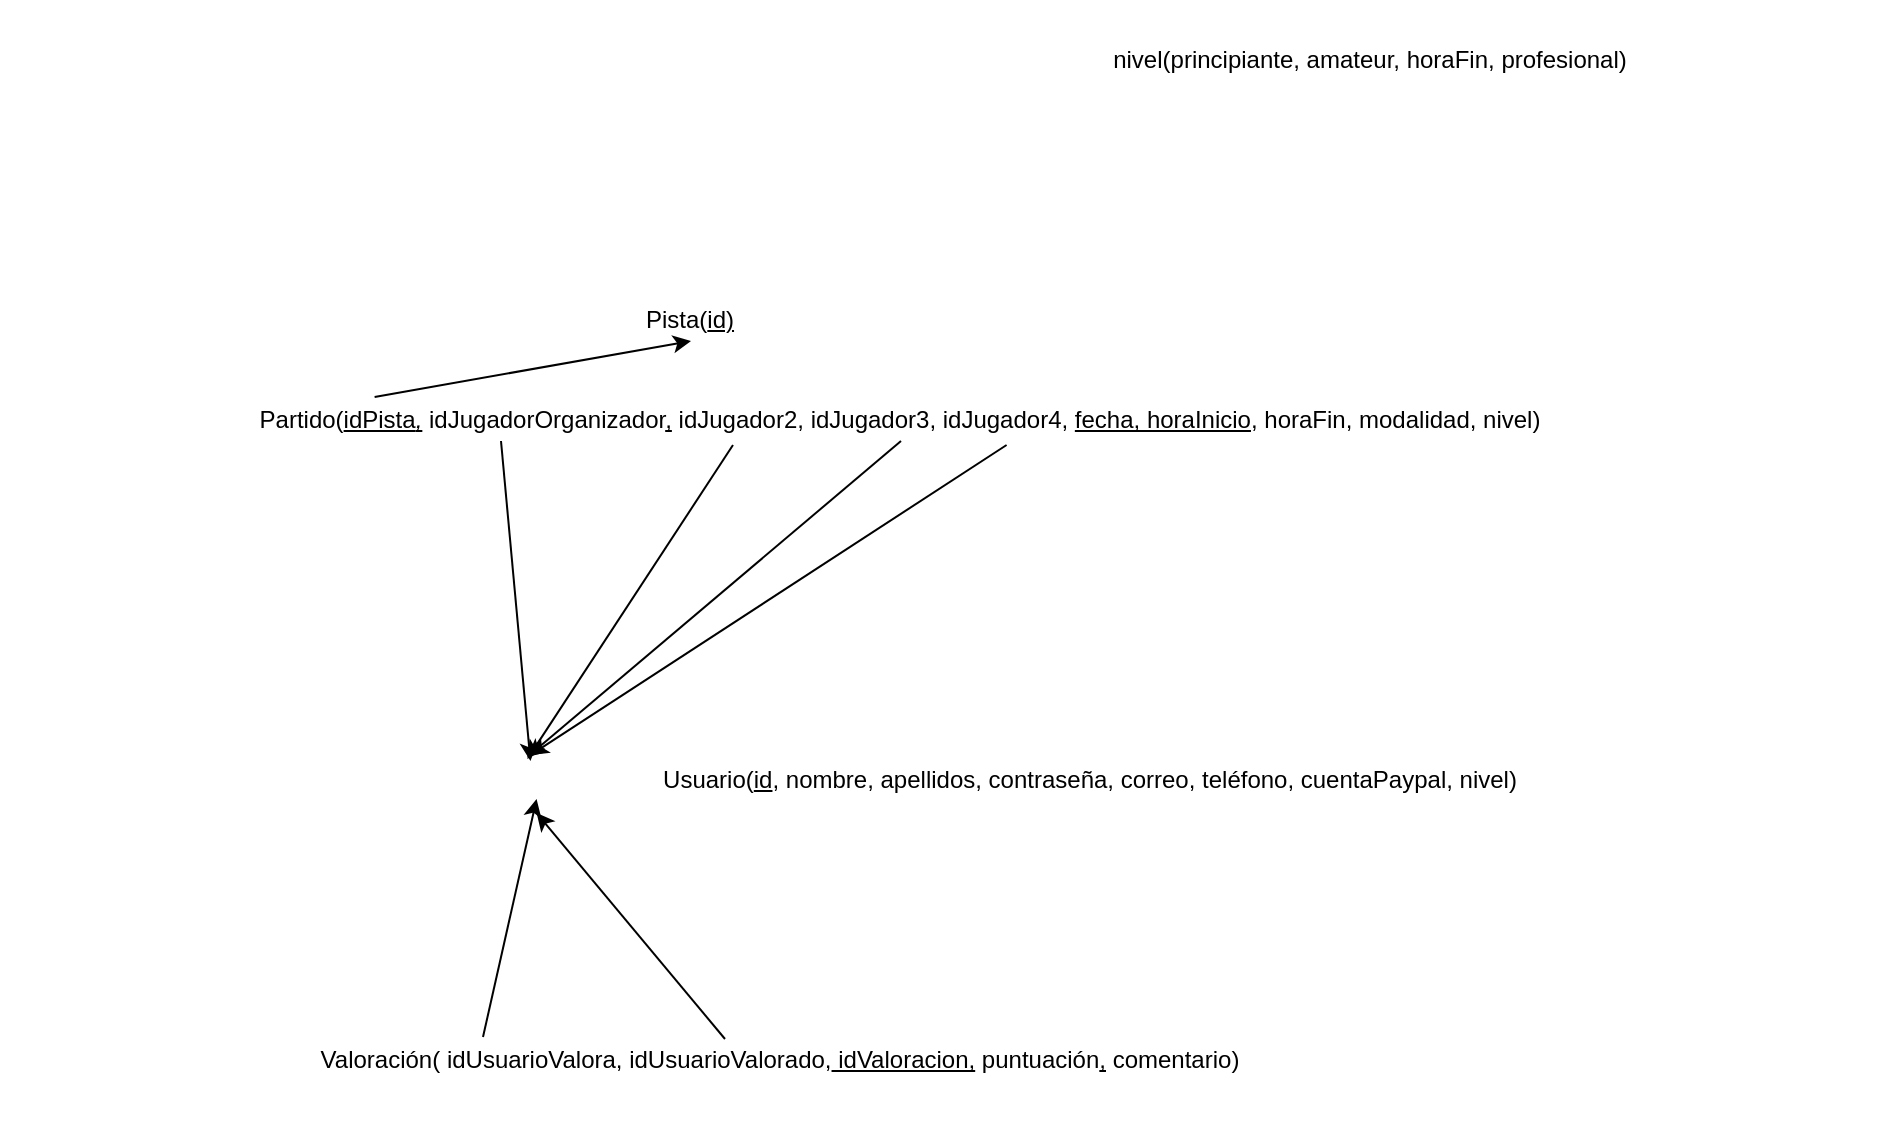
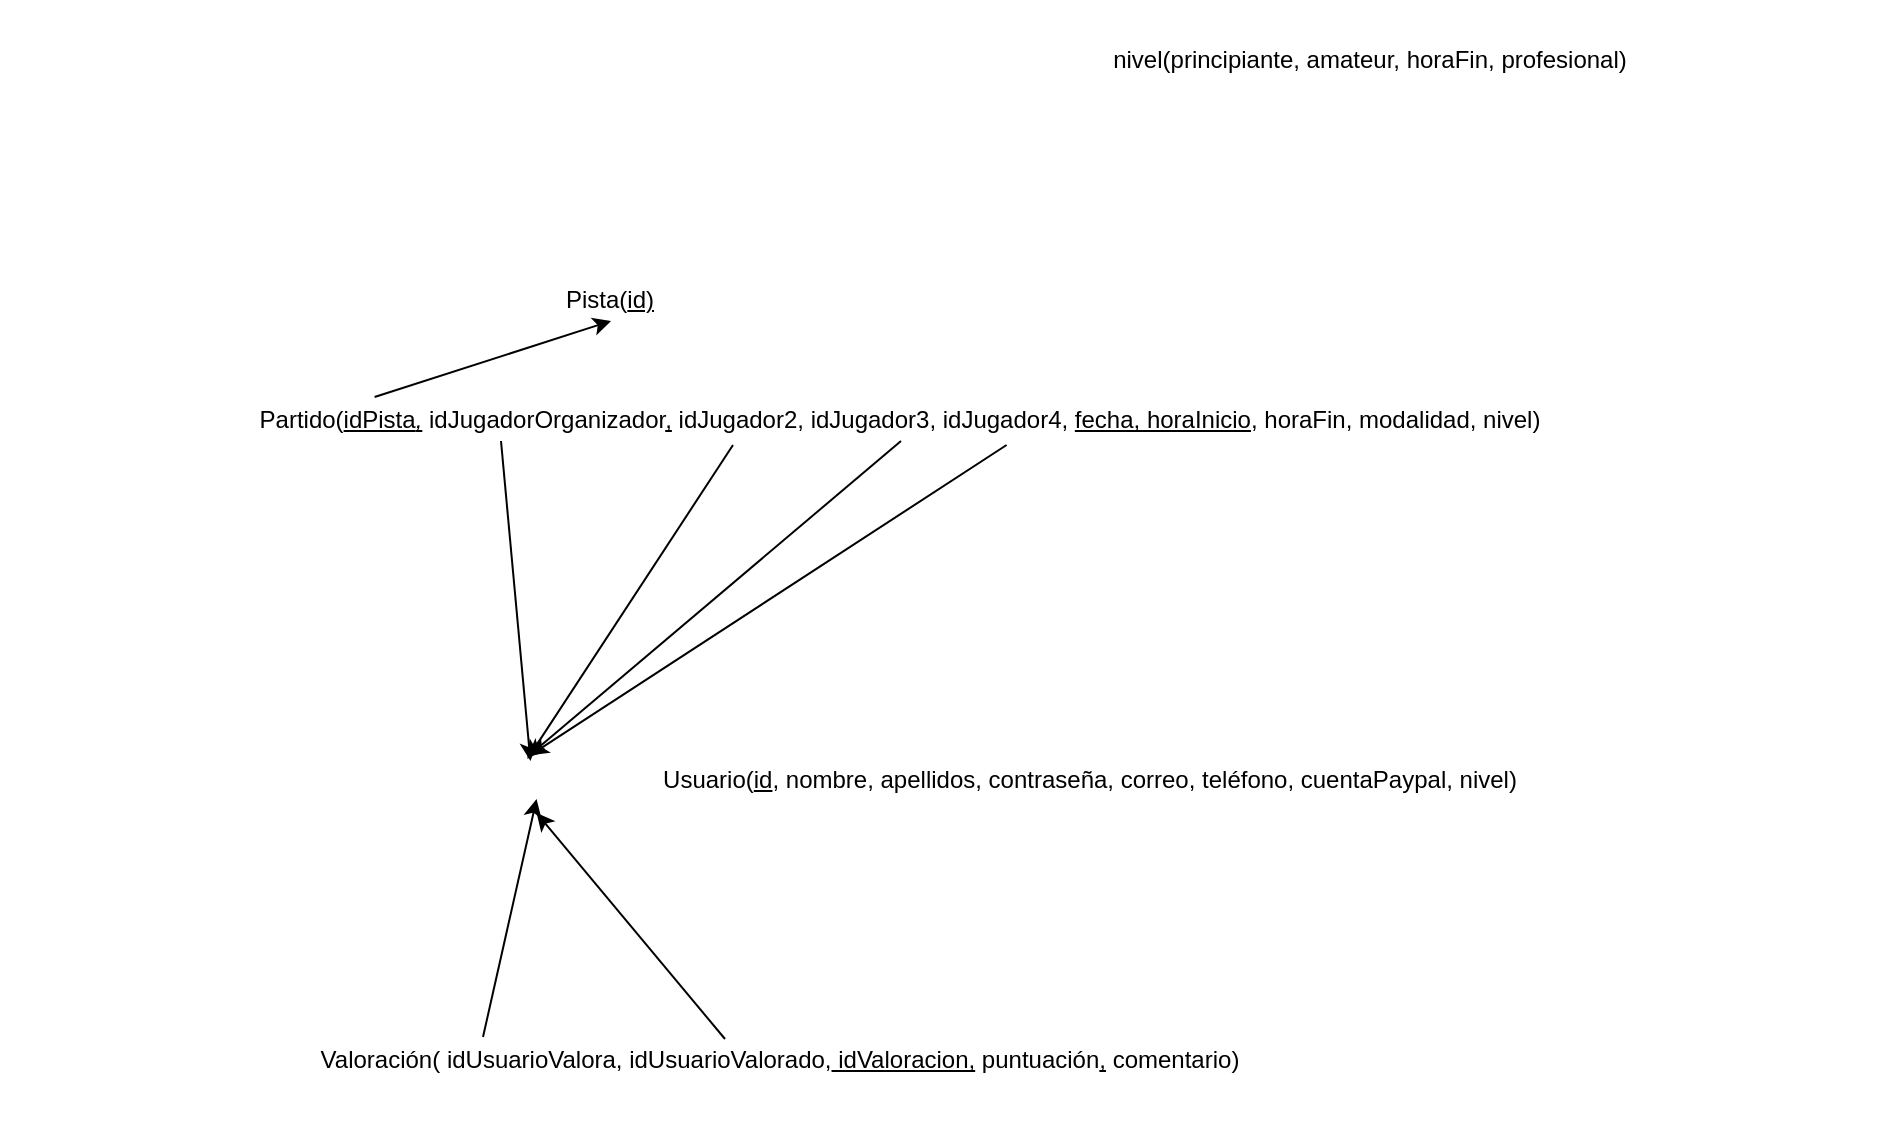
(691, 321) -> (611, 301)
